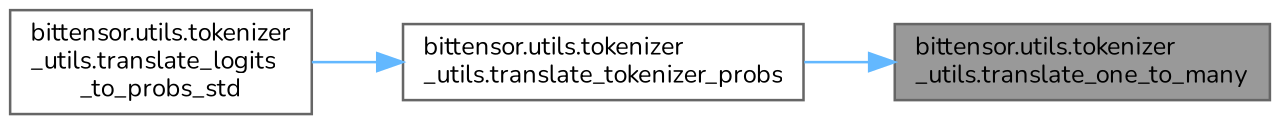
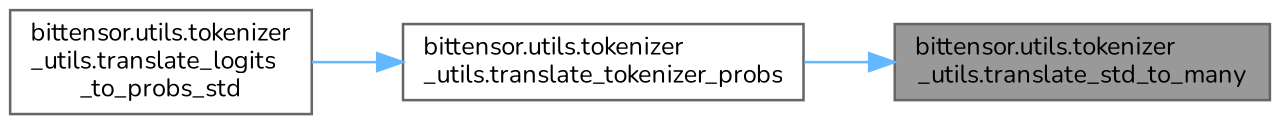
(1082, 62) -> (1082, 62)
